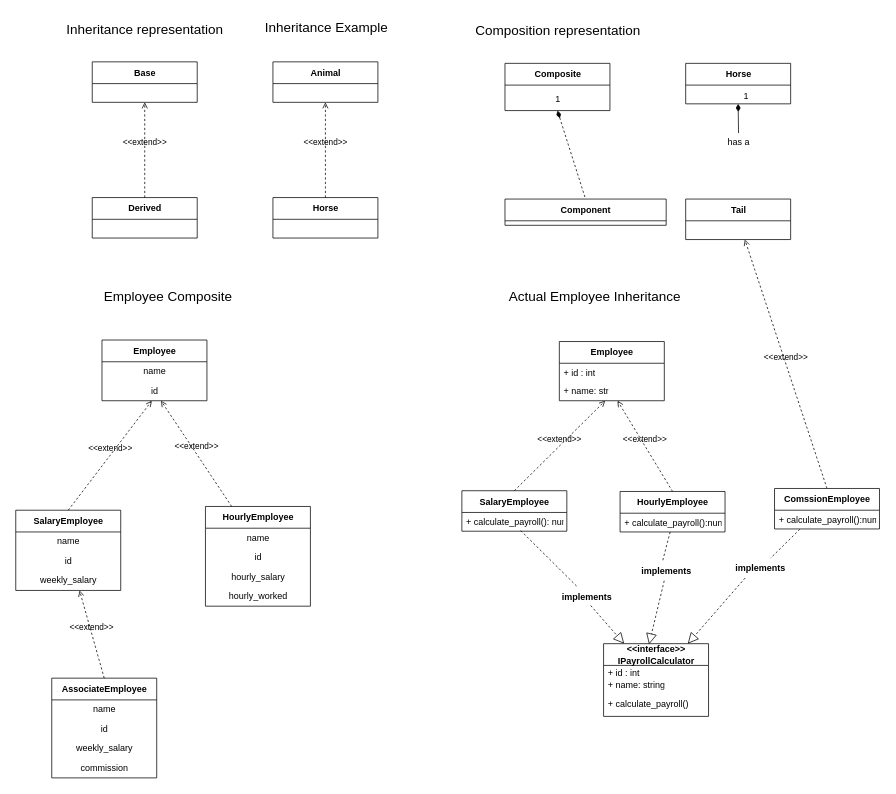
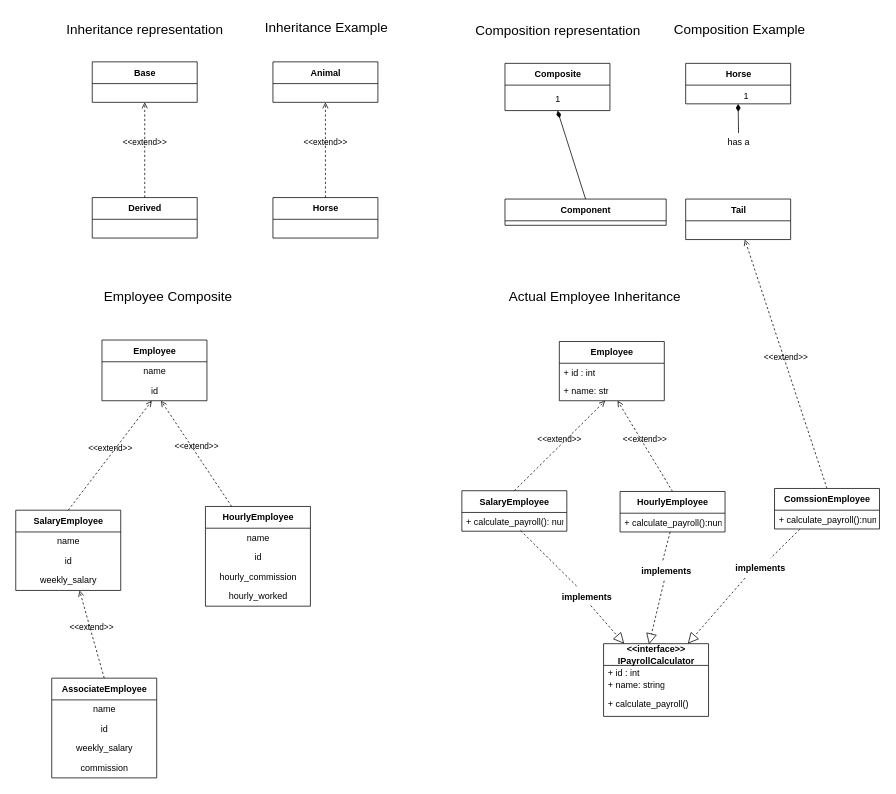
none -> (739, 30)
(572, 158) -> (572, 158)
(258, 577) -> (258, 577)
